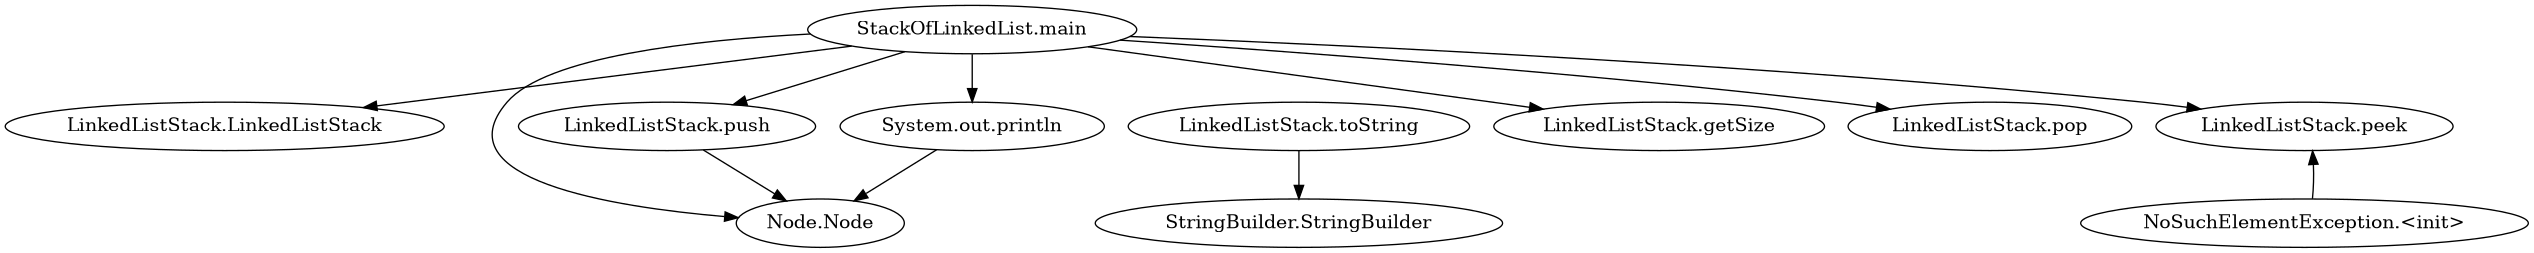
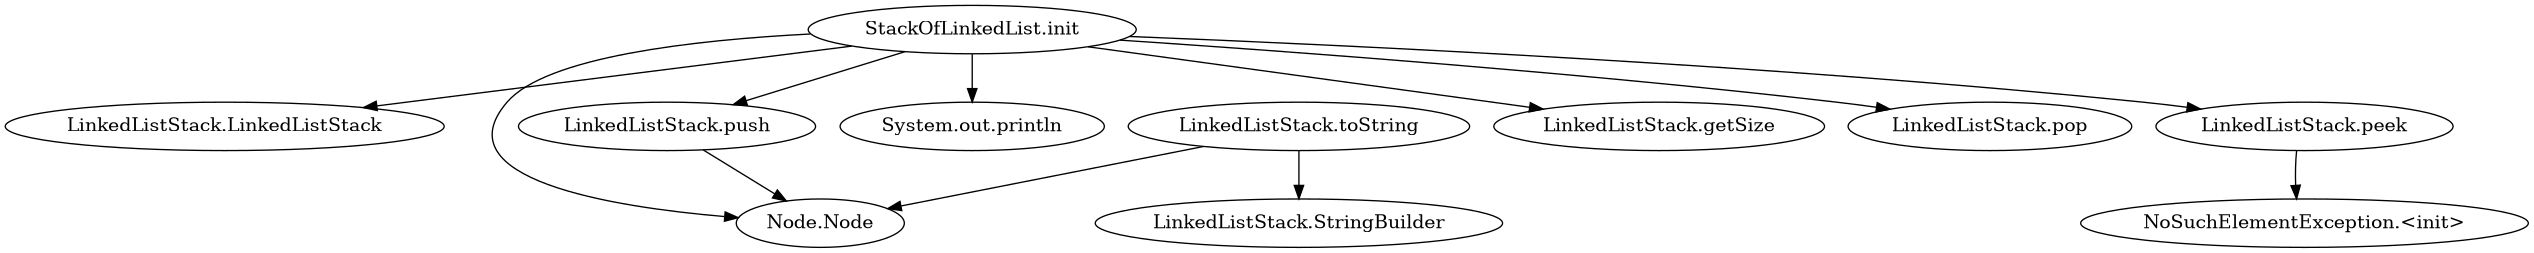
(972, 30) -> (972, 30)
(901, 172) -> (1052, 176)
(2314, 182) -> (2296, 168)
(1299, 223) -> (1299, 223)
